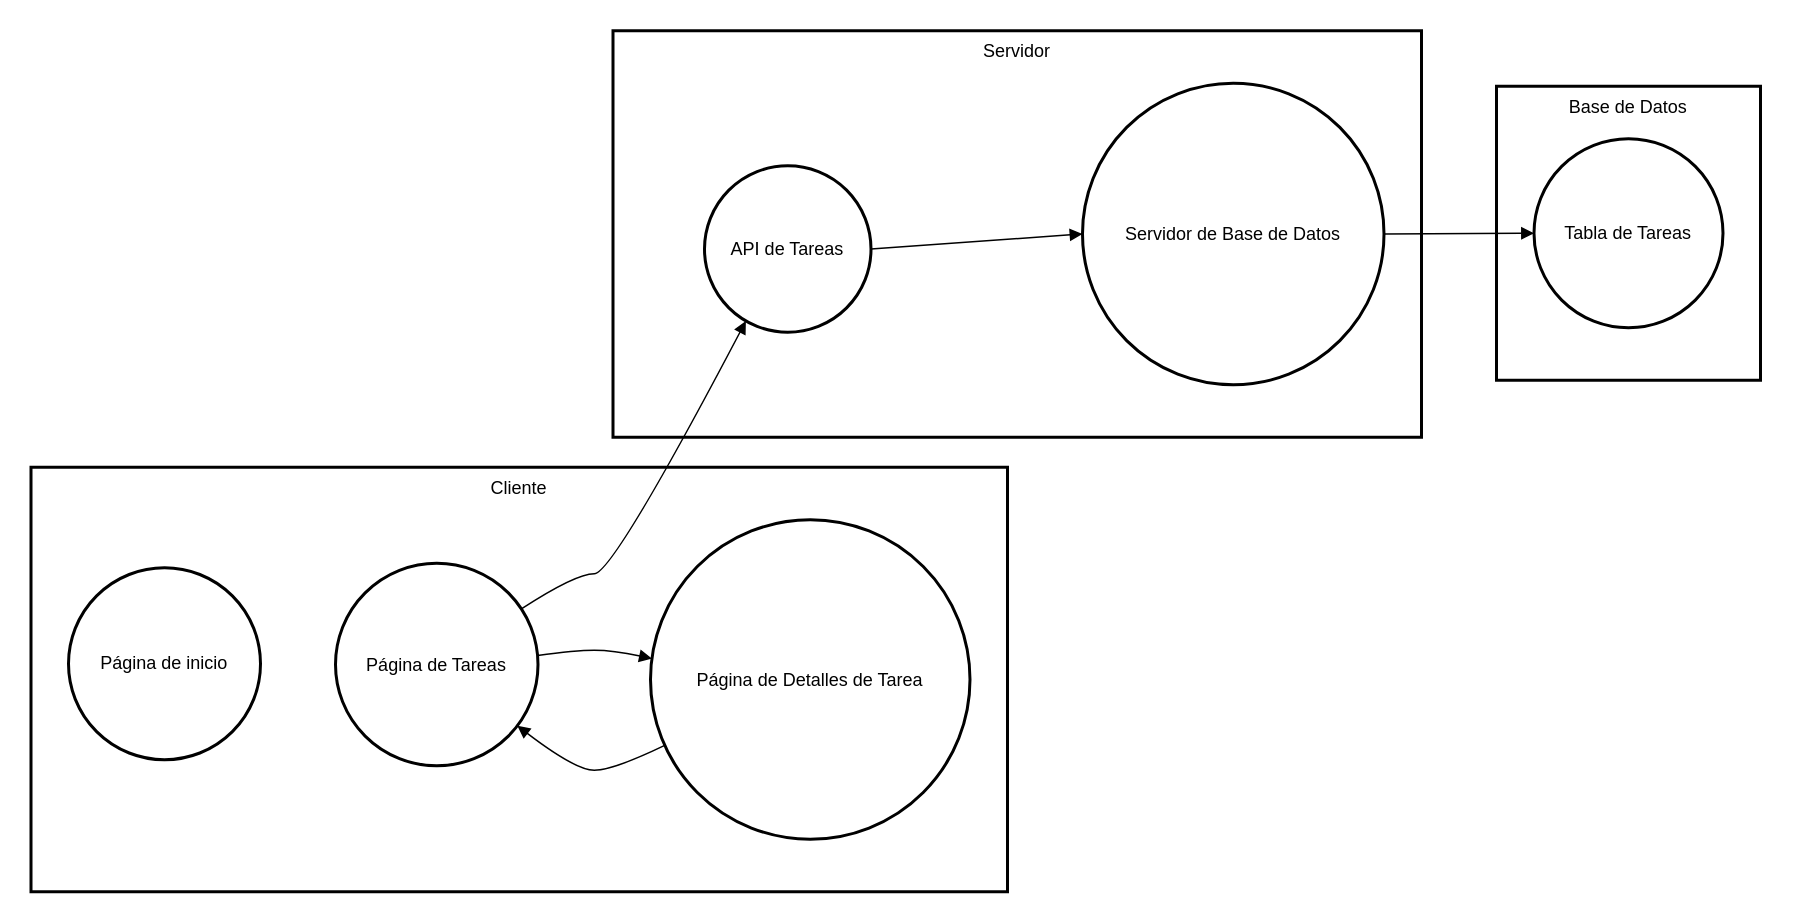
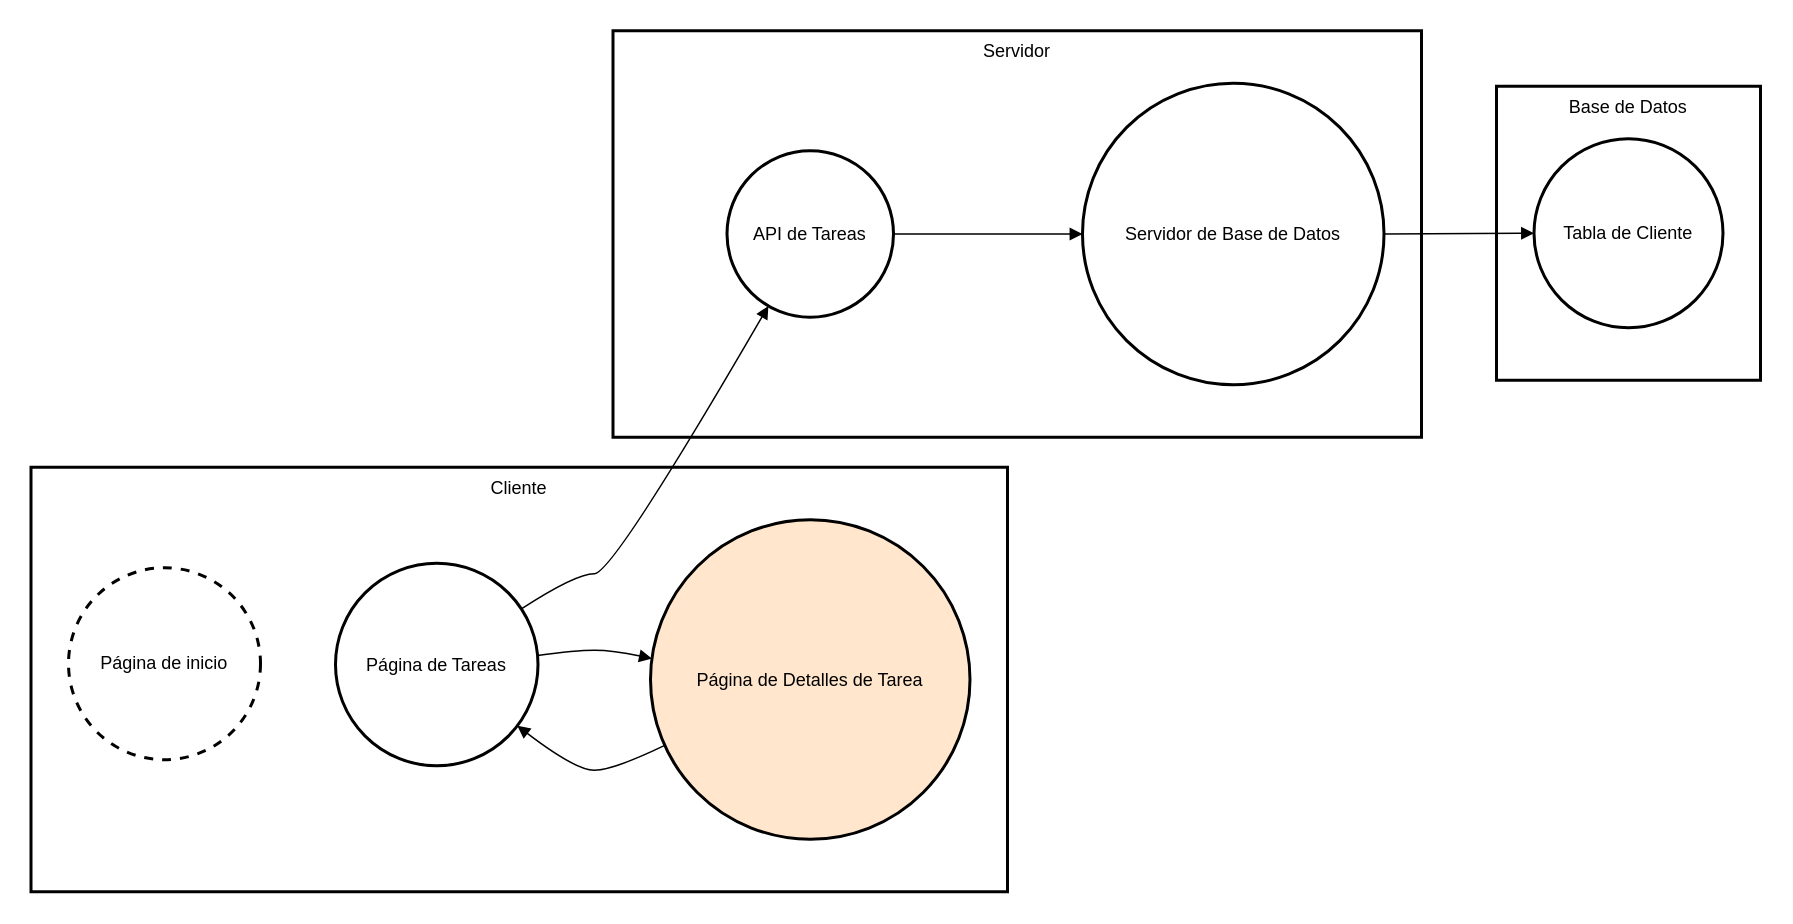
(1628, 233) -> (1628, 233)
(788, 249) -> (810, 234)
(164, 664) -> (164, 664)
(810, 680) -> (810, 680)
